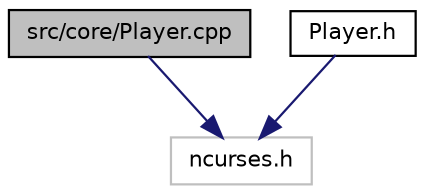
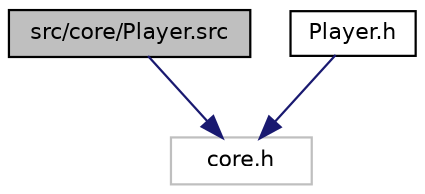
(130, 34) -> (130, 34)
(241, 161) -> (241, 161)
